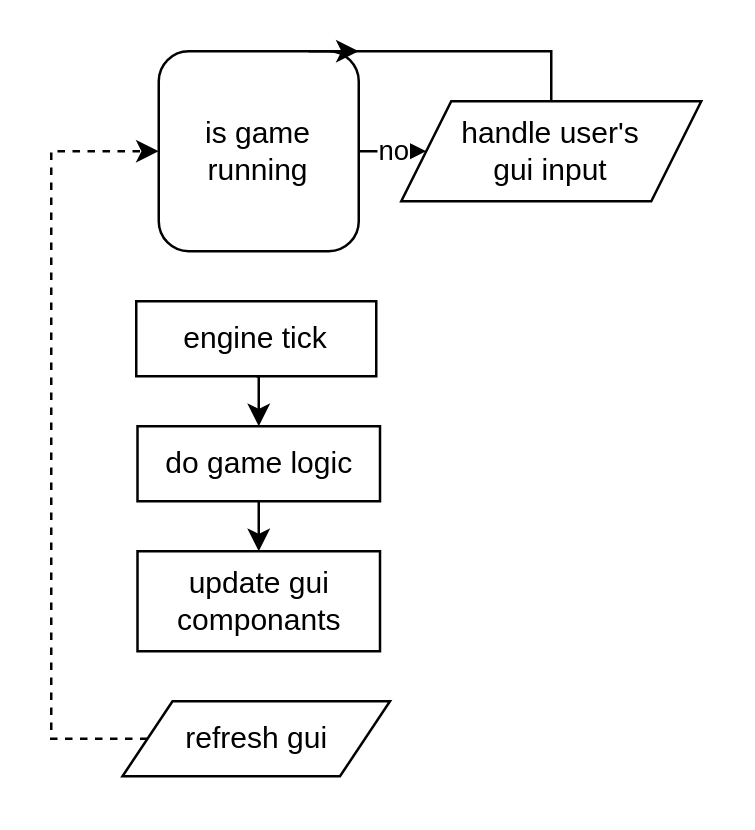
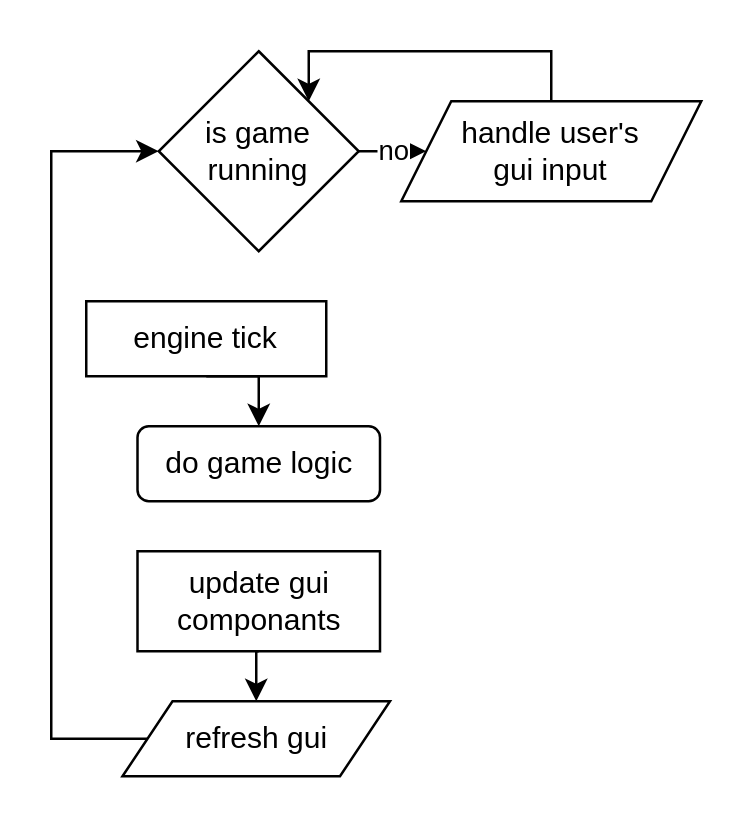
(259, 151) -> (259, 151)
(256, 339) -> (206, 339)
(51, 446) -> (51, 446)
(259, 464) -> (259, 464)
(259, 518) -> none
none -> (256, 667)
